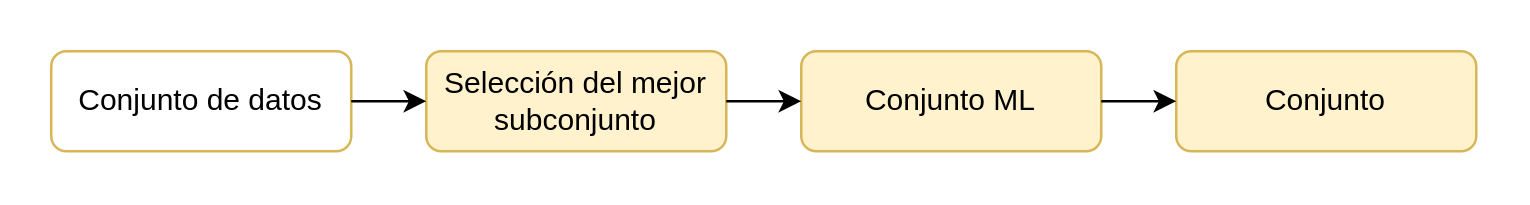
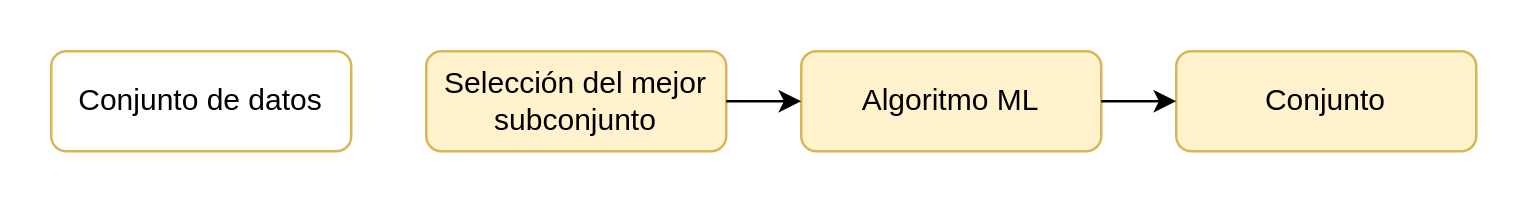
(380, 101) -> none
(951, 101) -> (951, 101)
